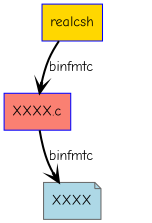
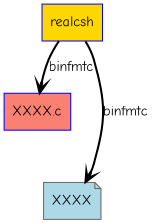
(45, 152) -> (103, 107)
